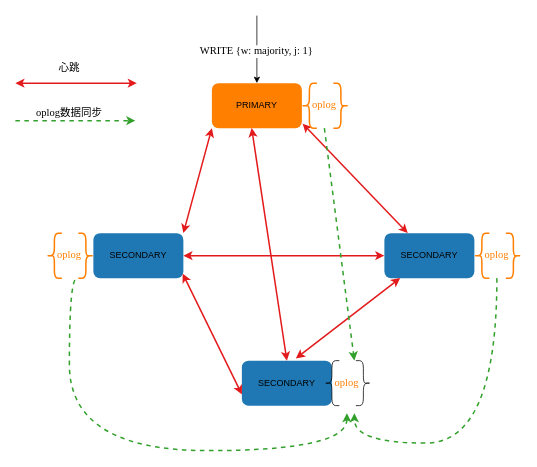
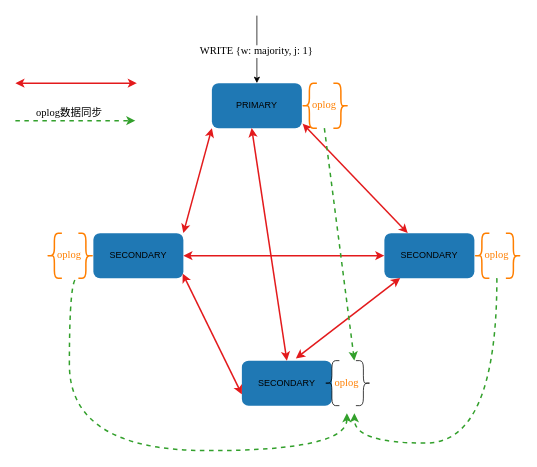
(69, 68) -> none
(257, 105) -> (257, 105)
